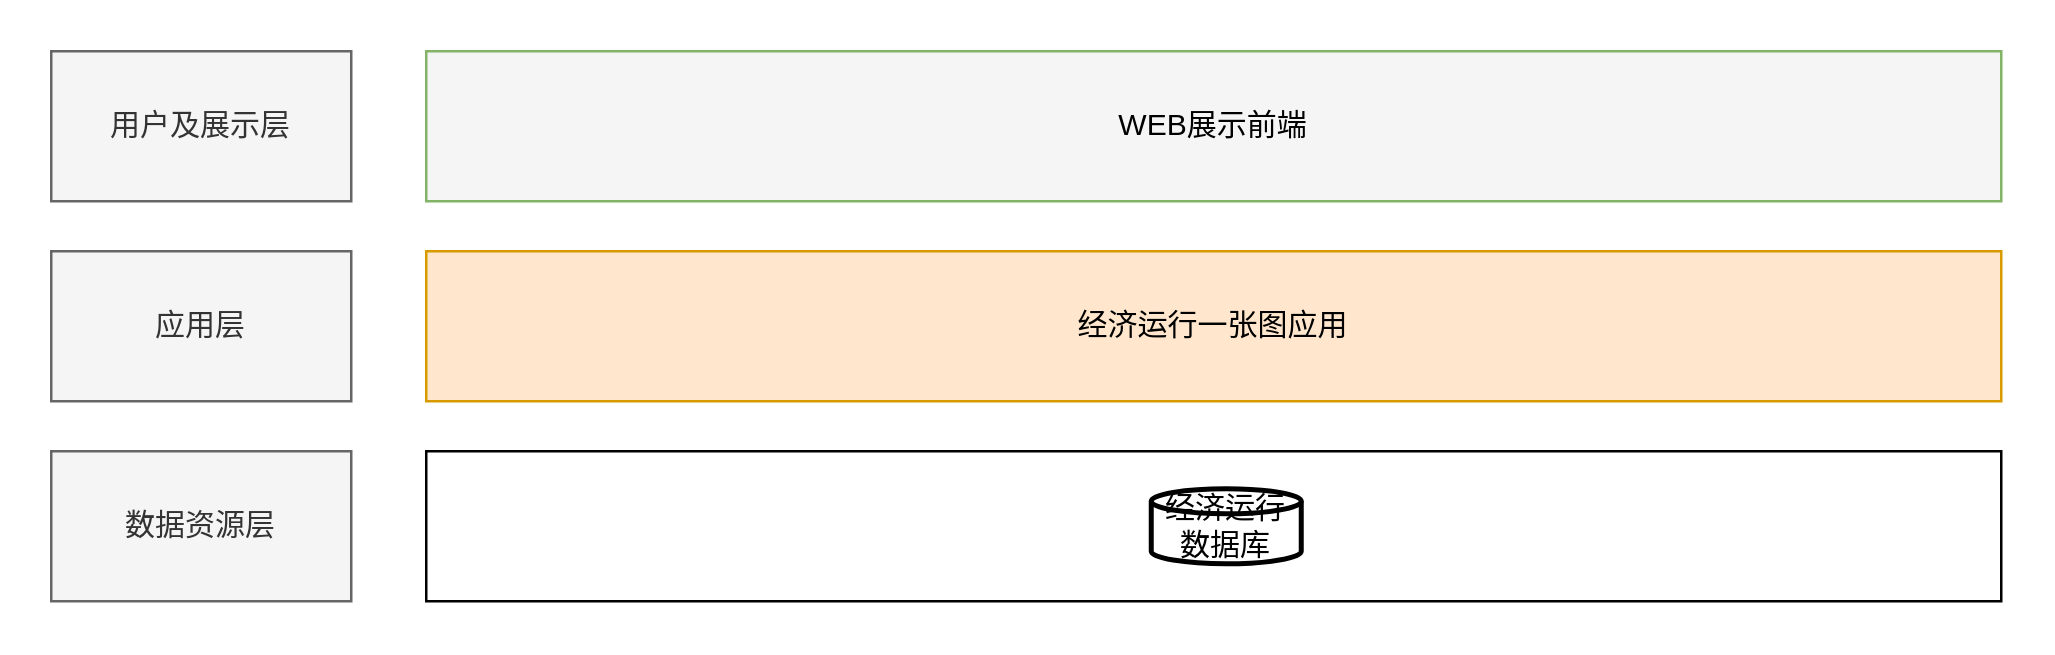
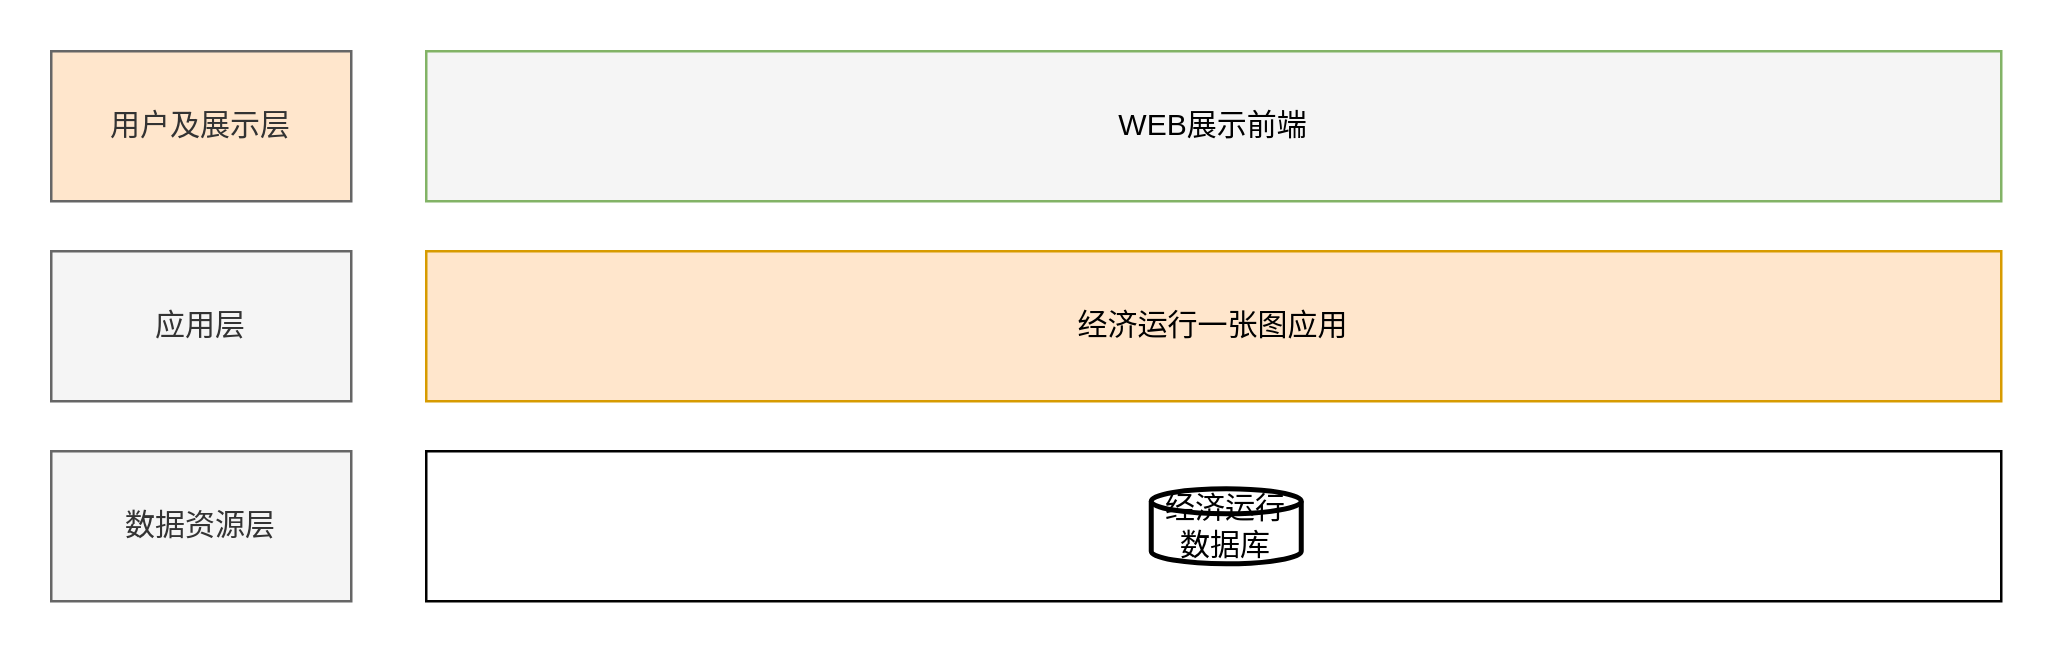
(201, 126) -> (201, 126)
